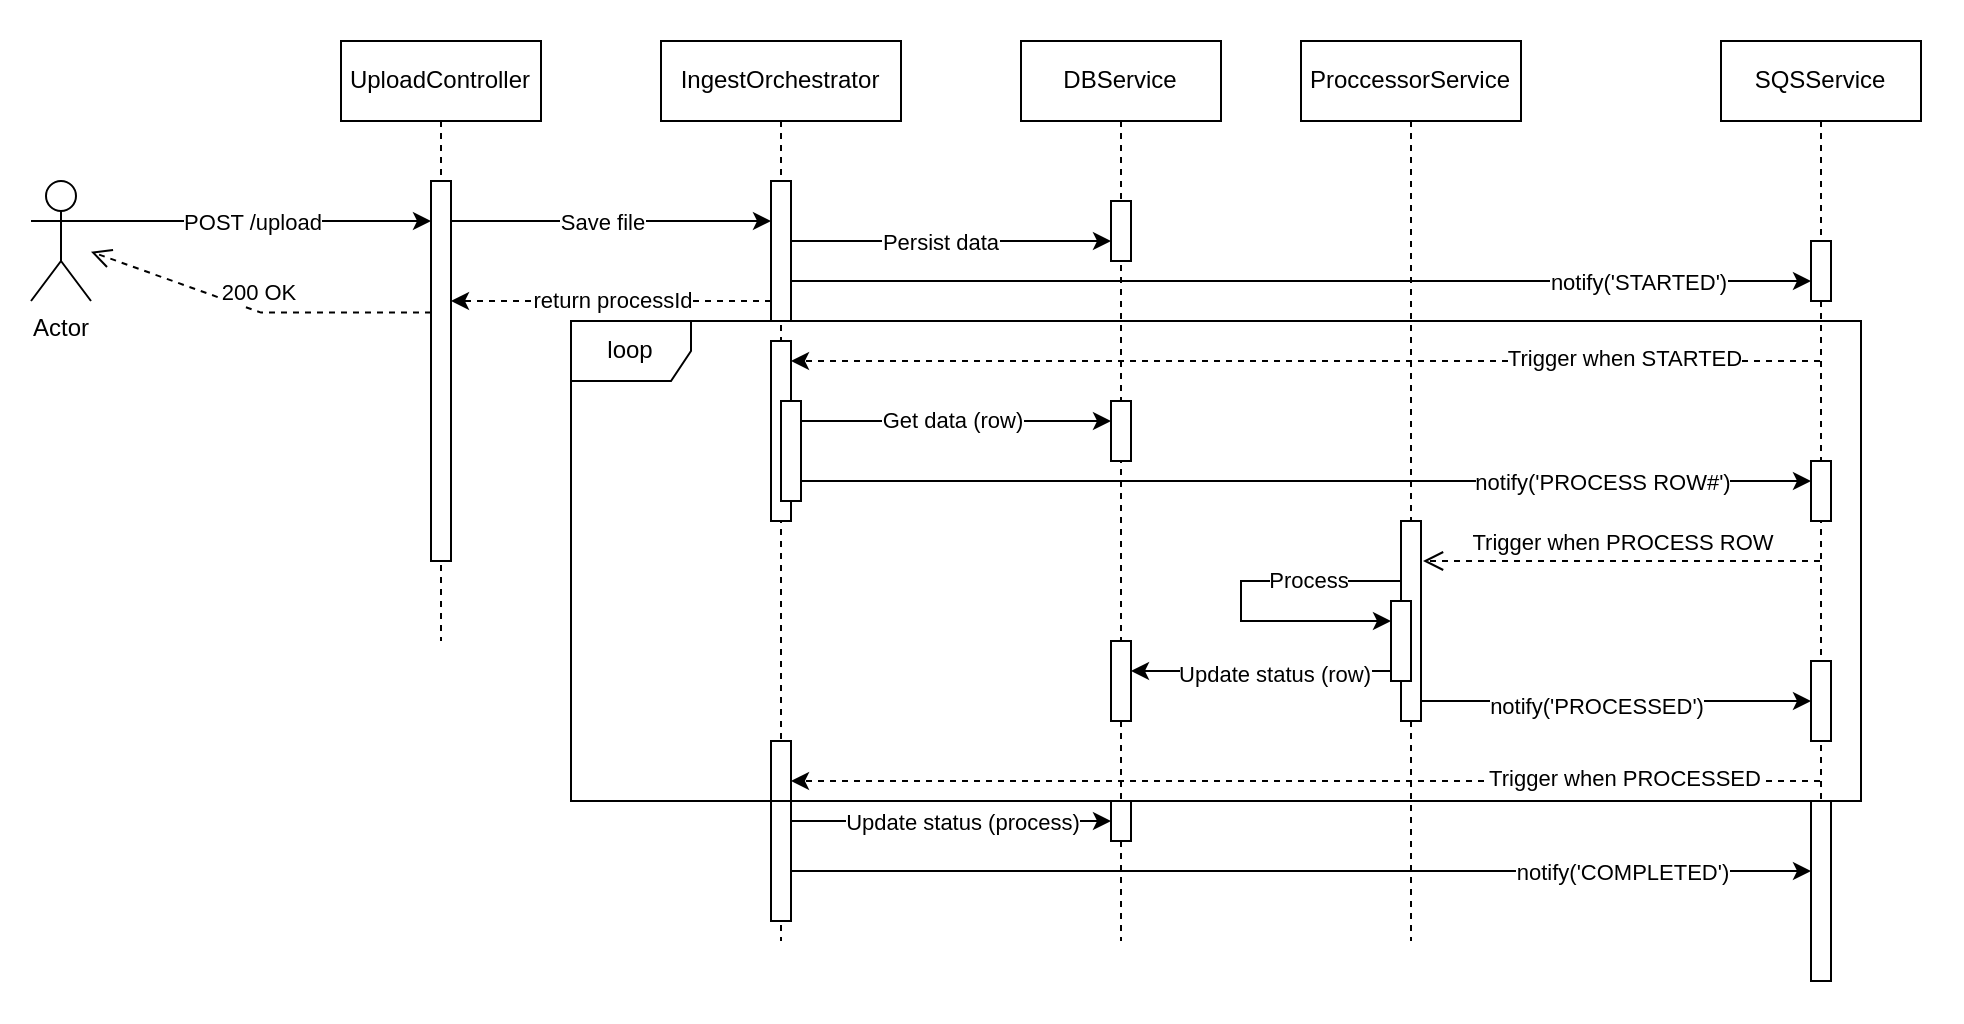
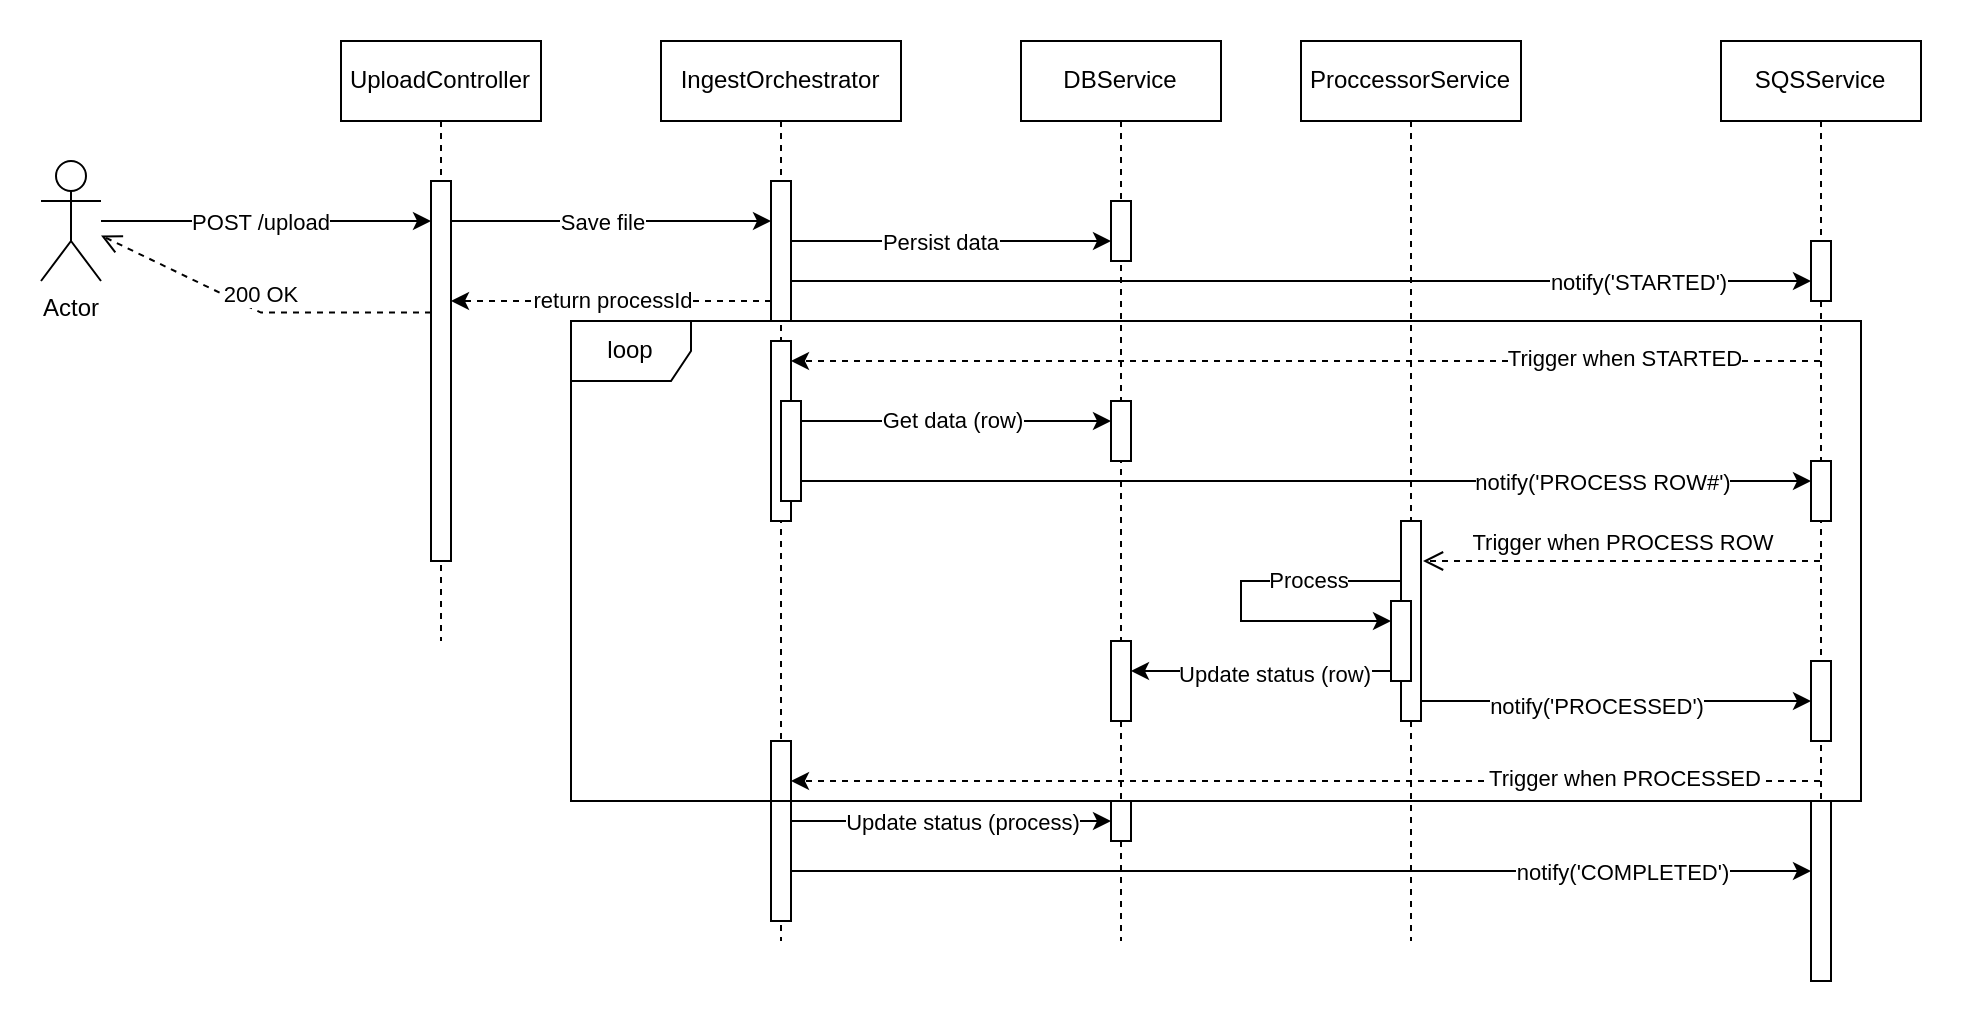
(61, 241) -> (71, 221)
